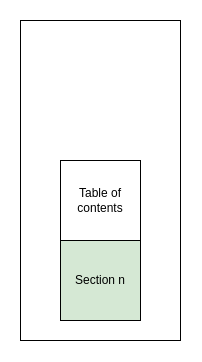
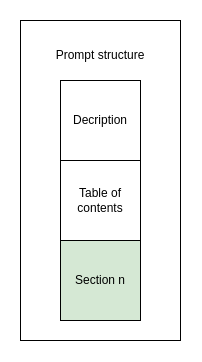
none -> (101, 56)
none -> (101, 121)
